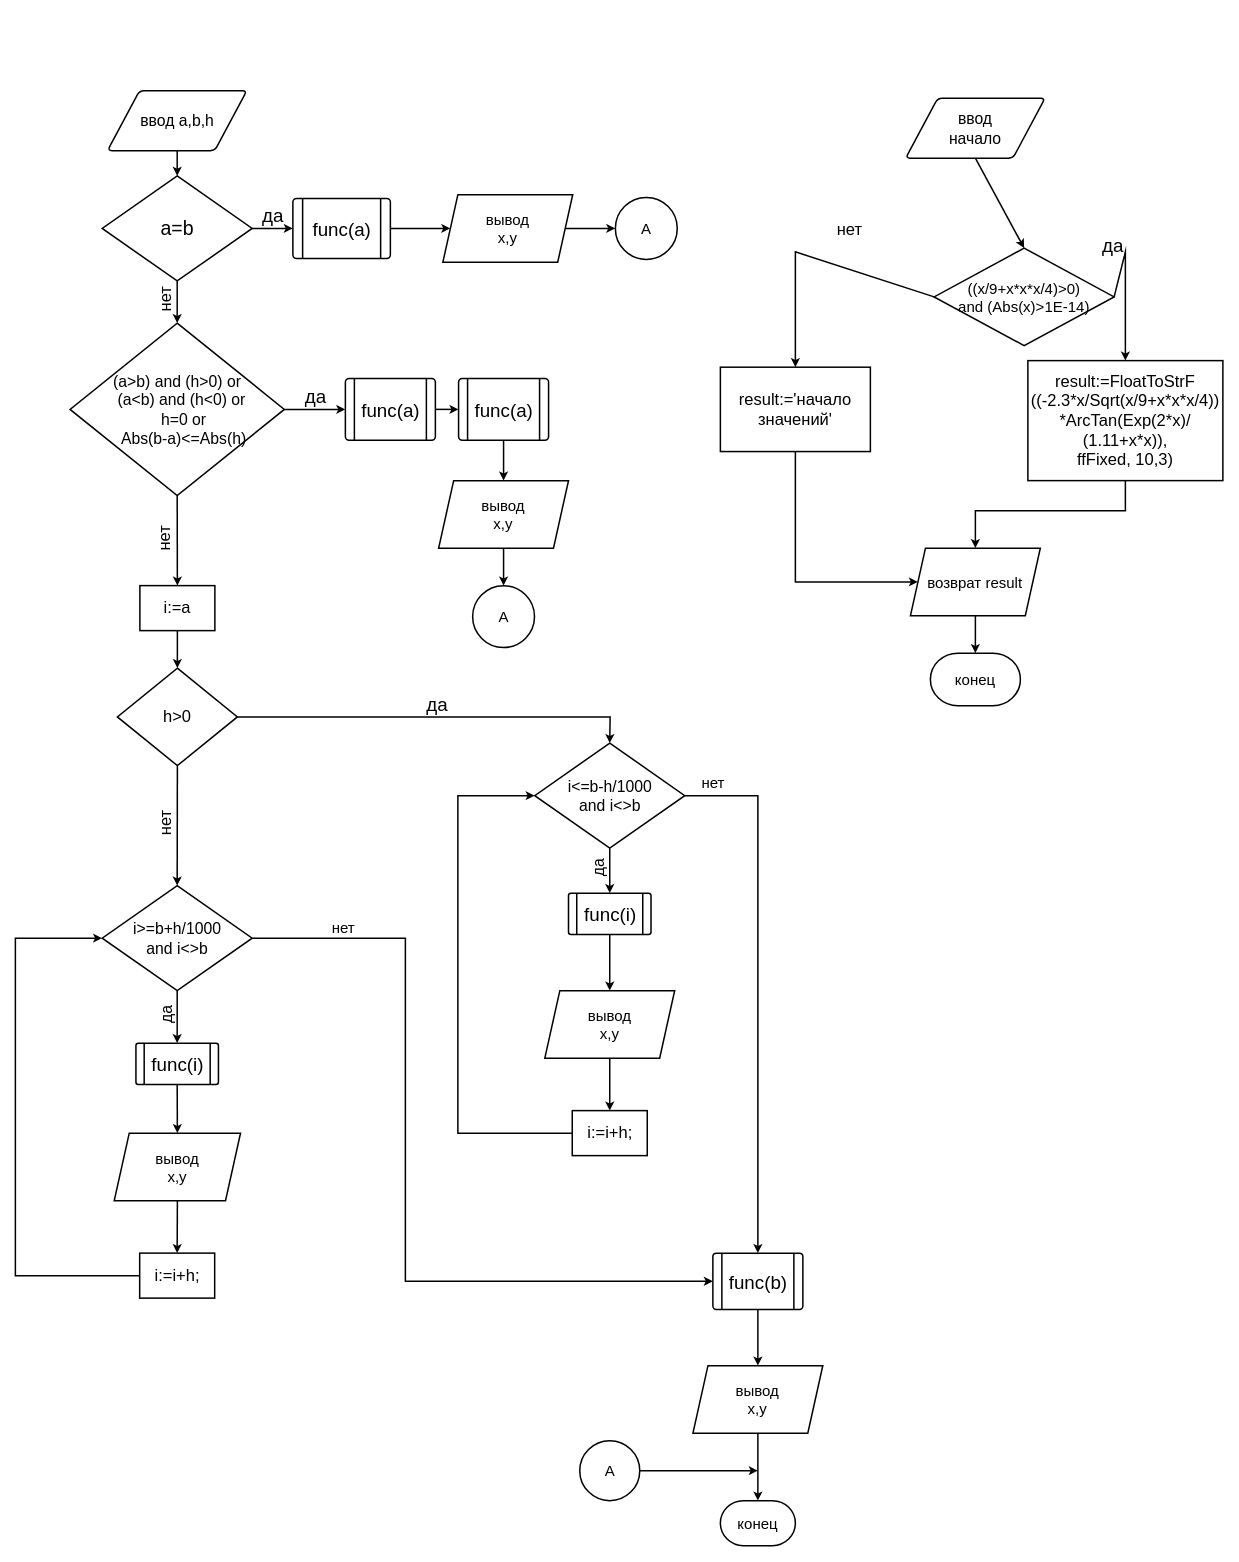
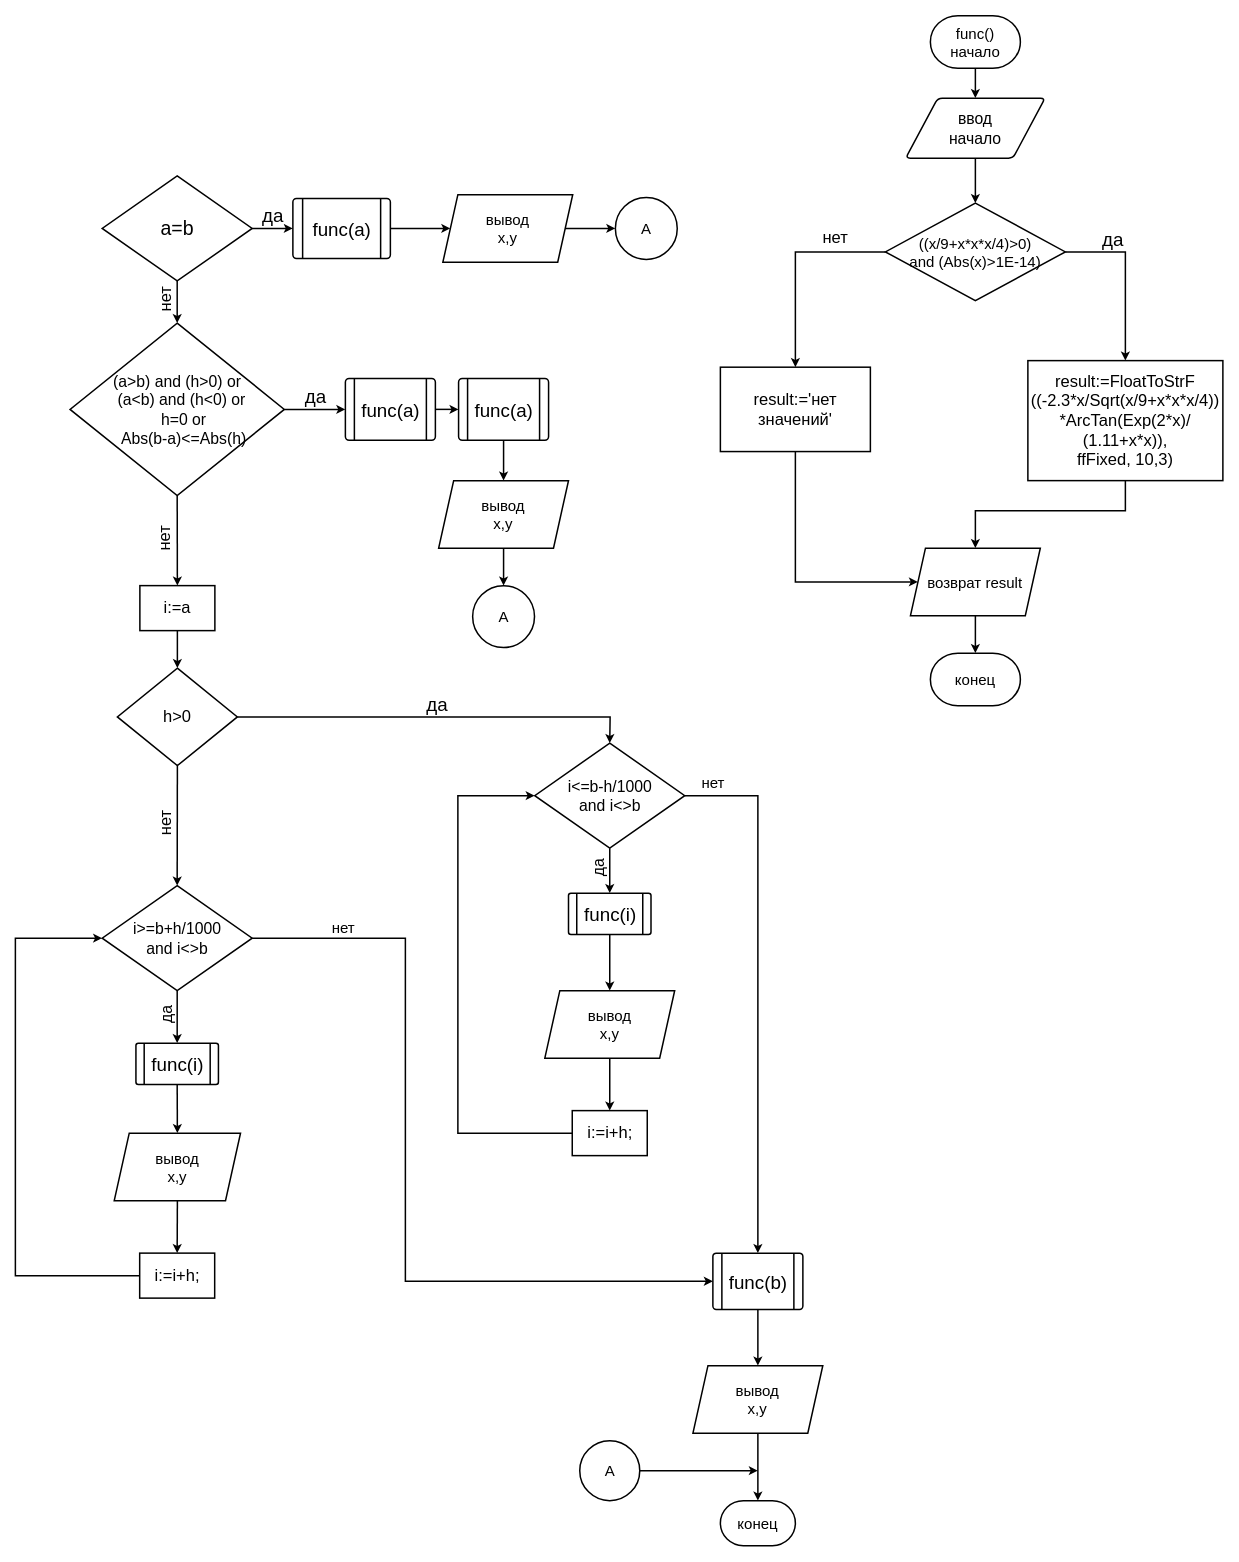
none -> (975, 42)
none -> (975, 79)
(177, 120) -> none
(177, 159) -> none
(1024, 297) -> (975, 252)
(795, 409) -> (795, 409)
